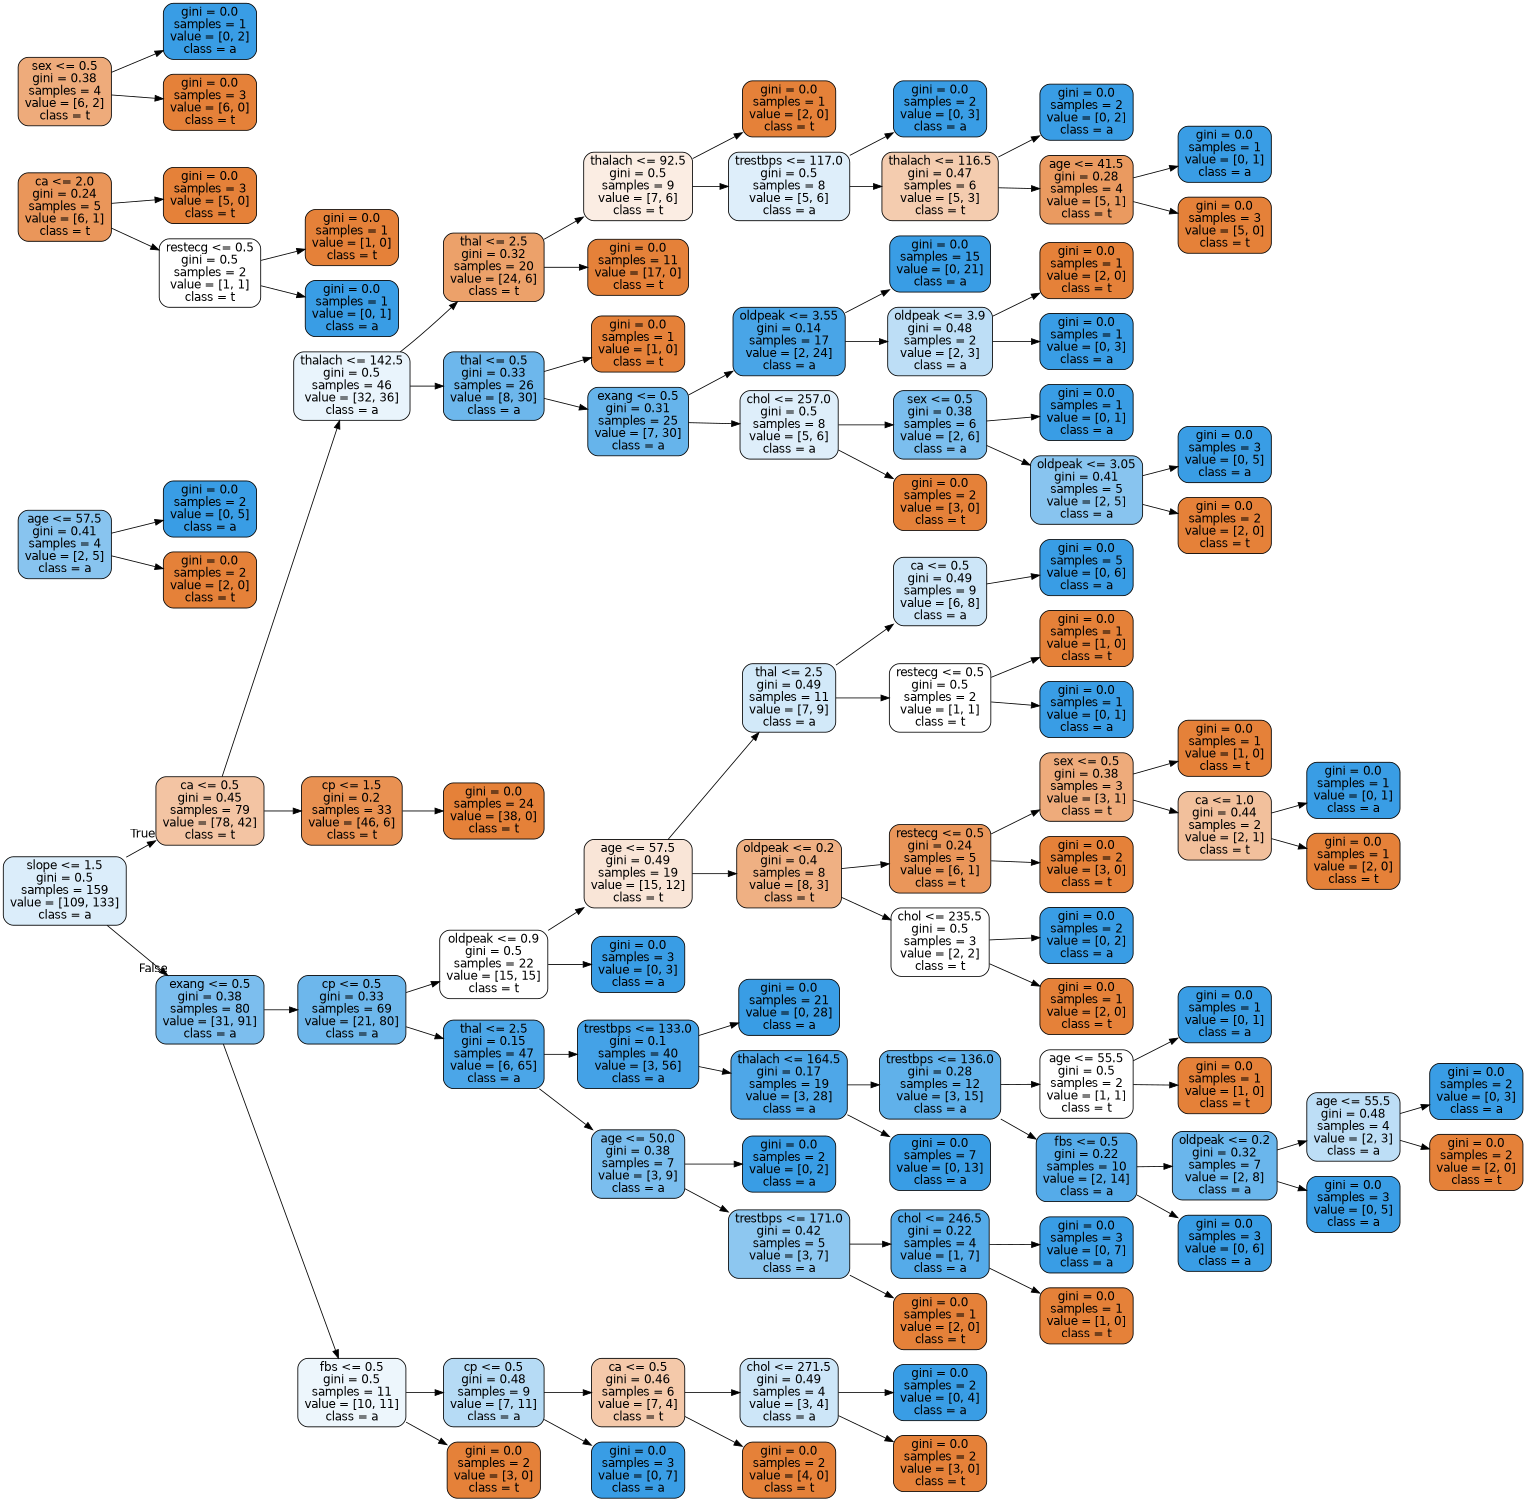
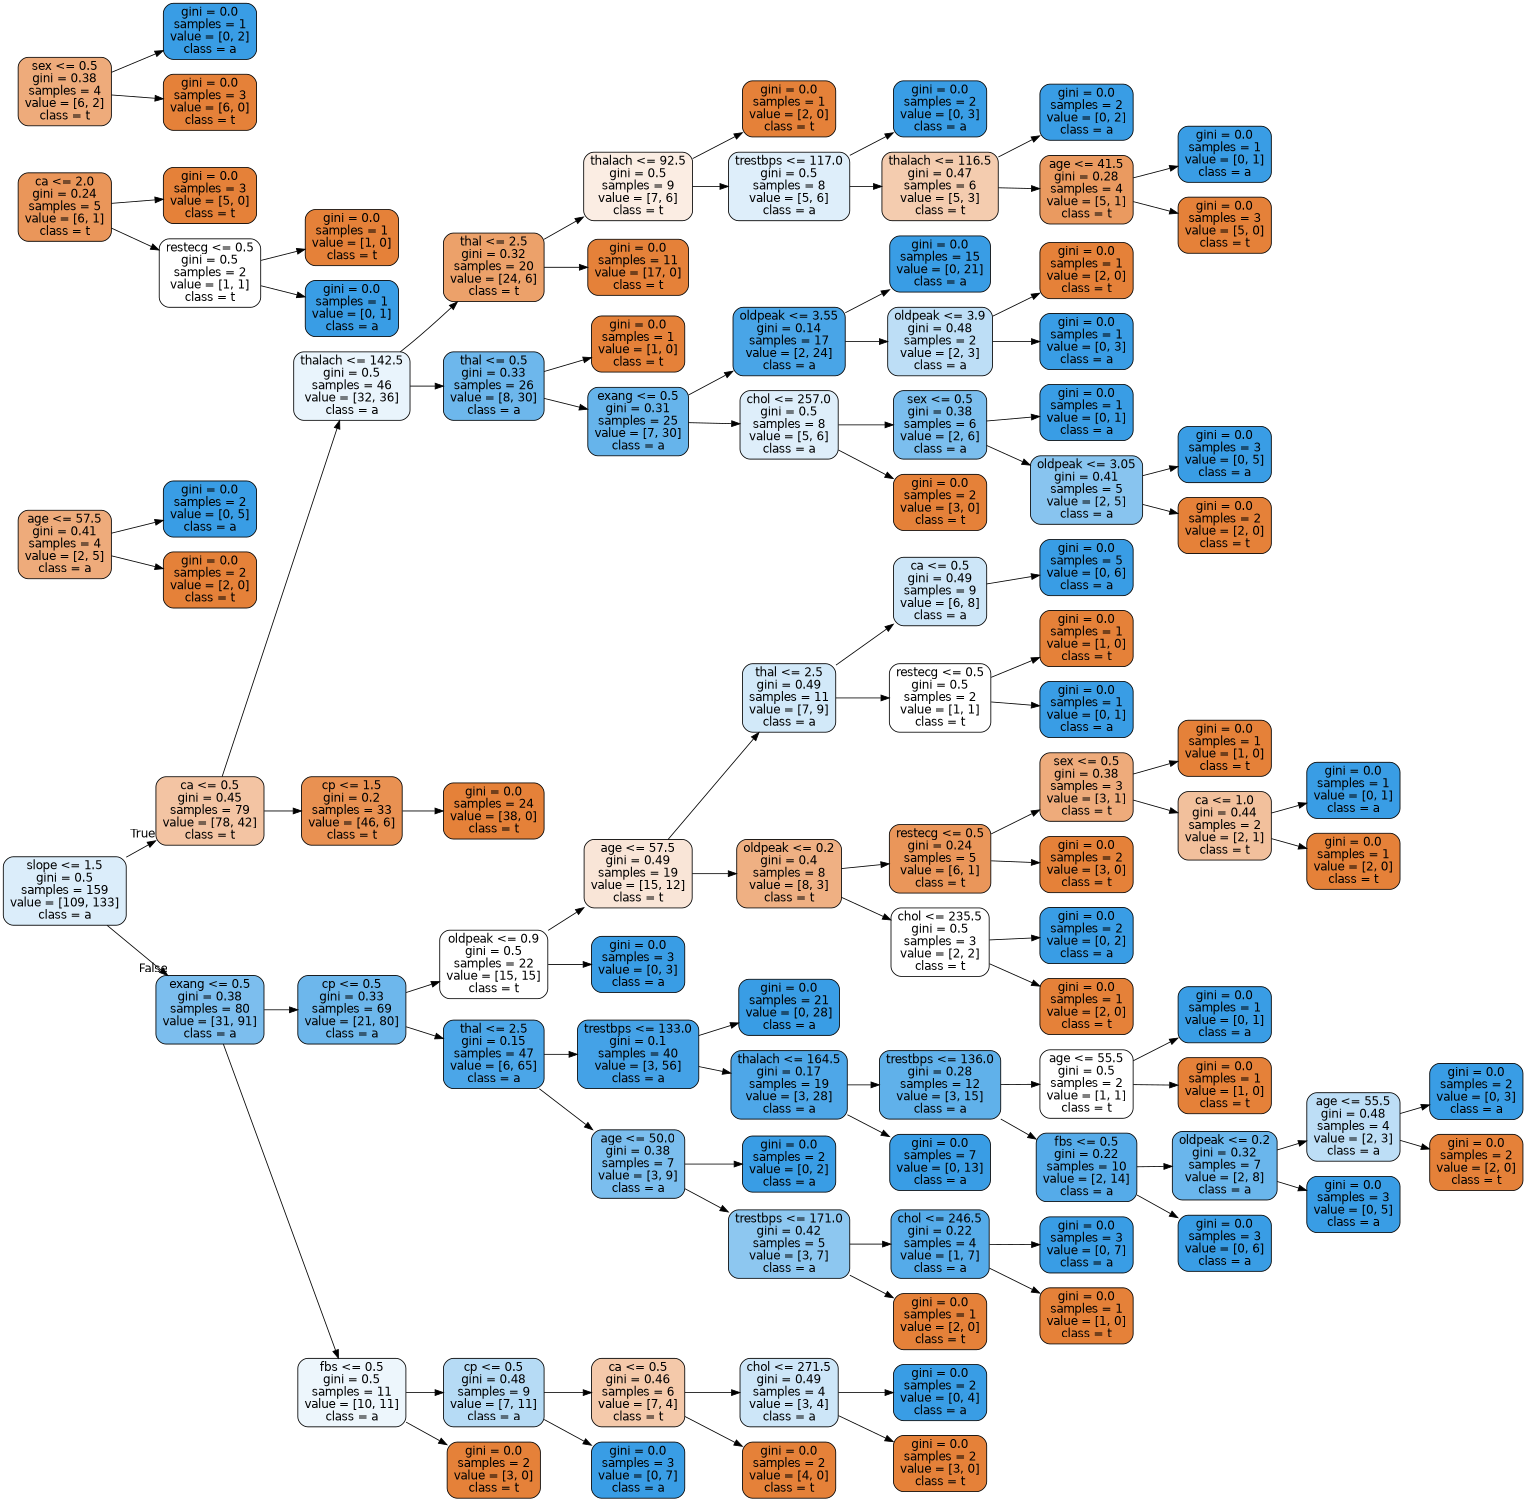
(65, 544) -> (65, 544)
